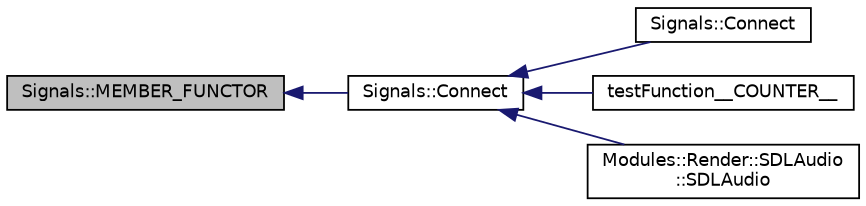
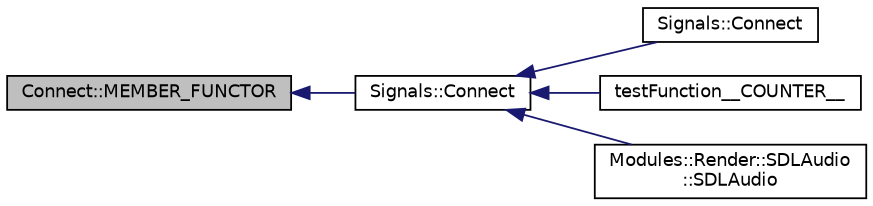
(146, 93) -> (149, 93)
